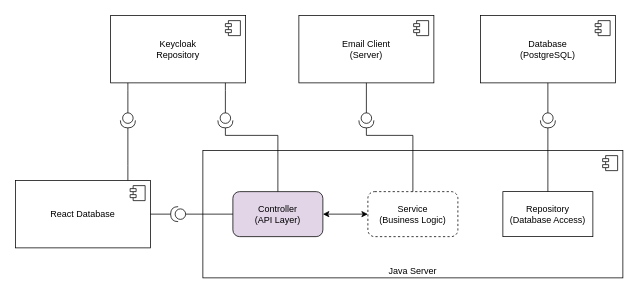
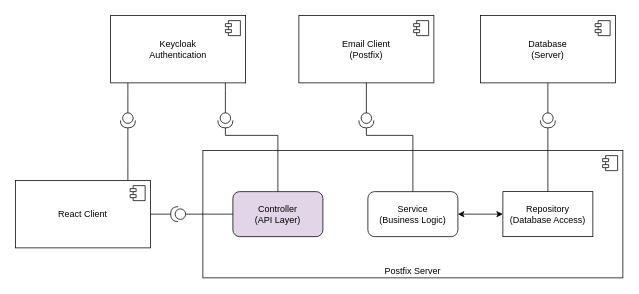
(178, 49) -> (178, 49)
(366, 49) -> (366, 49)
(548, 49) -> (548, 49)
(83, 214) -> (83, 214)
(361, 214) -> none
(413, 214) -> (413, 214)
none -> (496, 214)
(413, 270) -> (413, 270)
